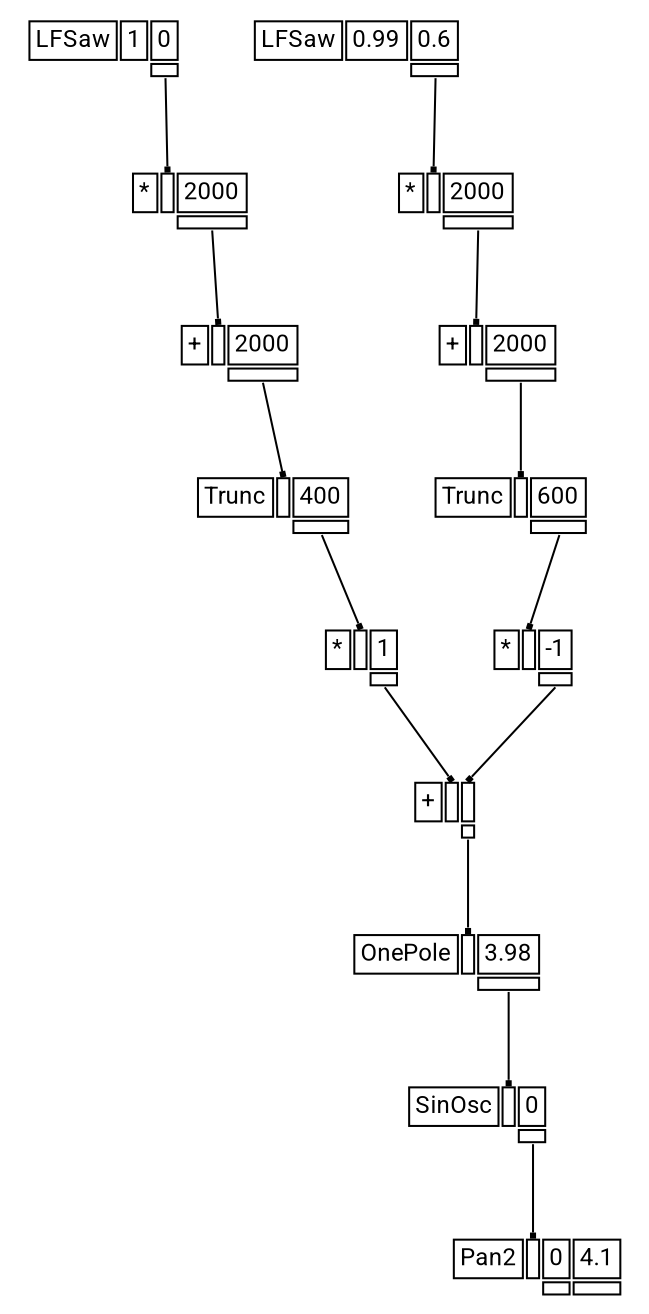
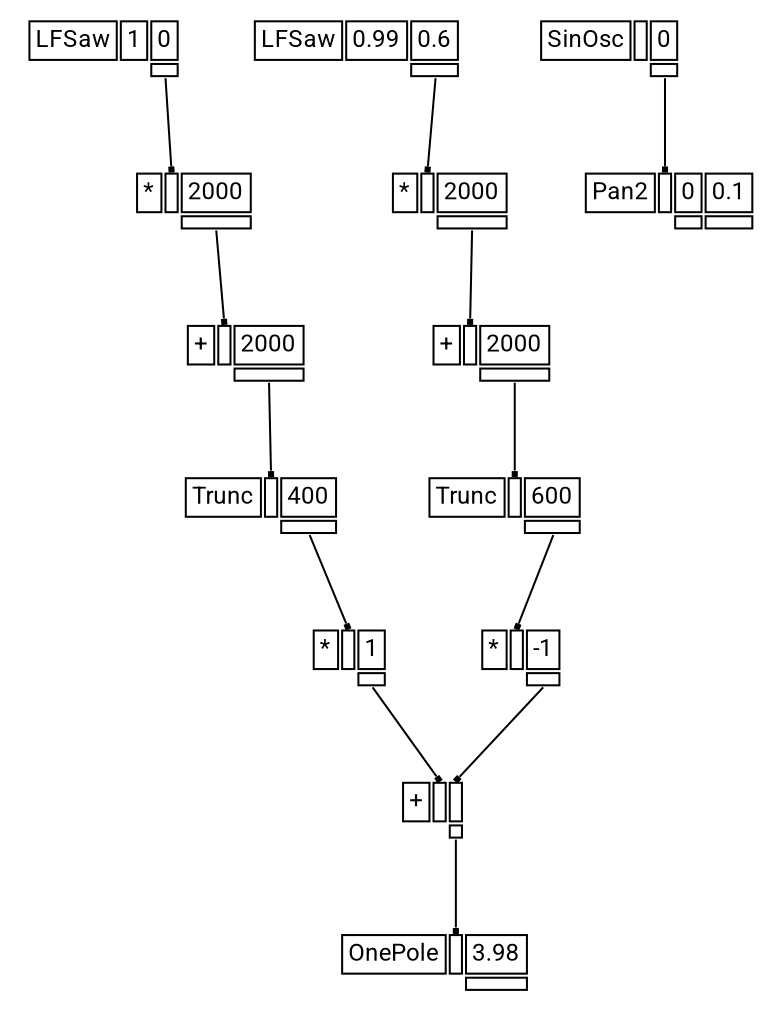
(509, 1036) -> none
(597, 1258) -> (729, 192)
